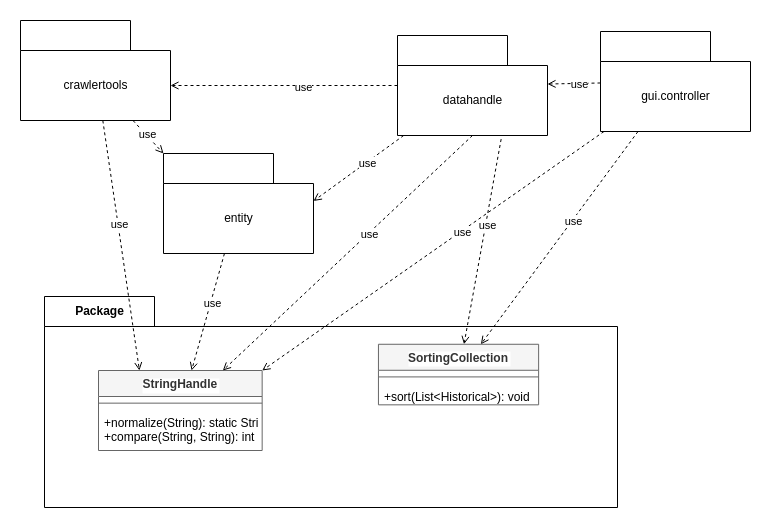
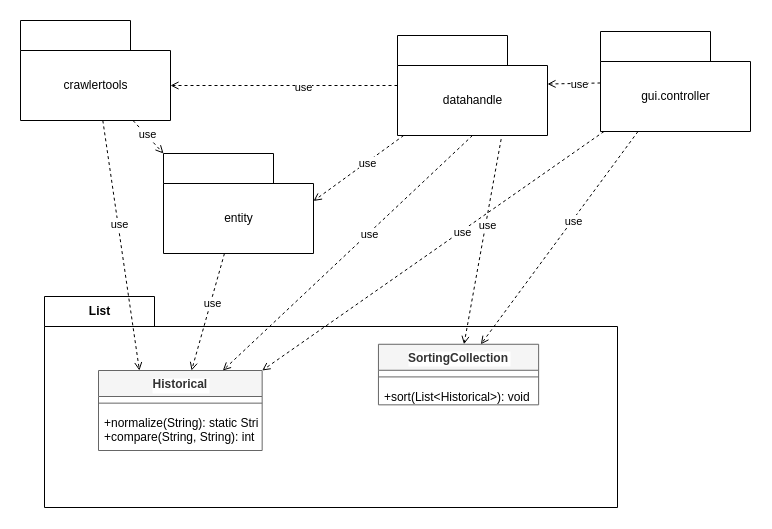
(100, 312) -> (100, 312)
(180, 384) -> (180, 384)
